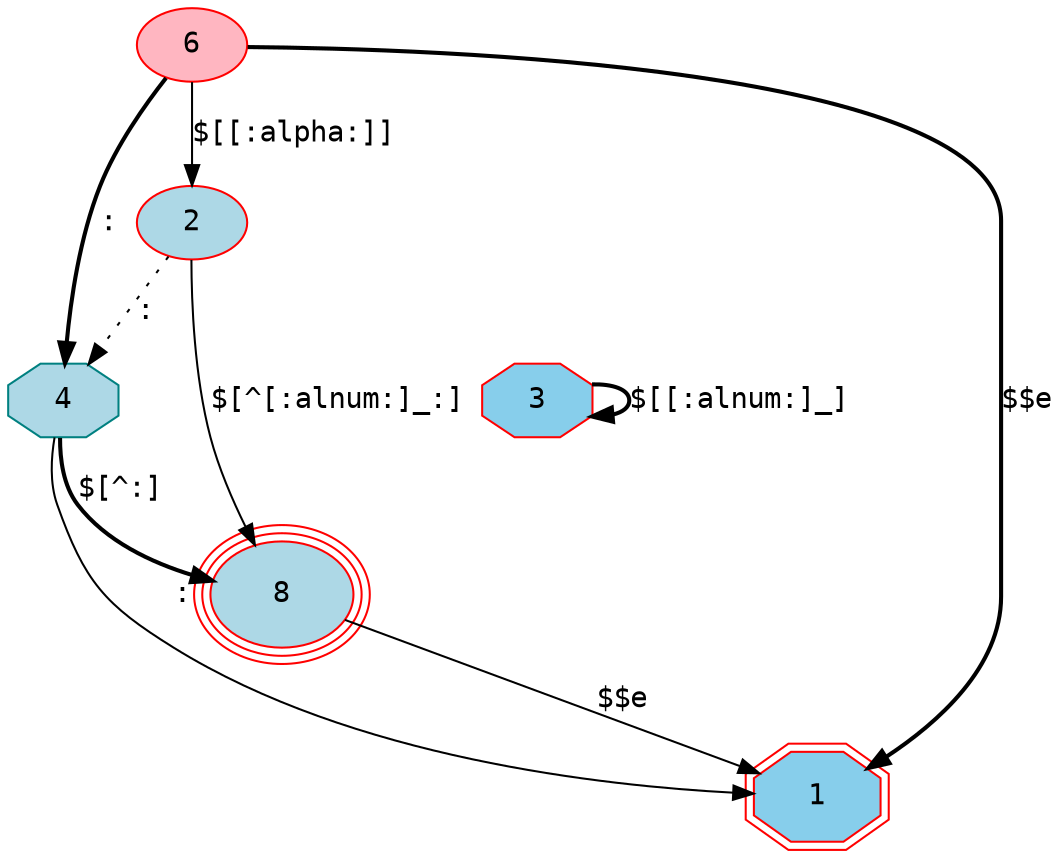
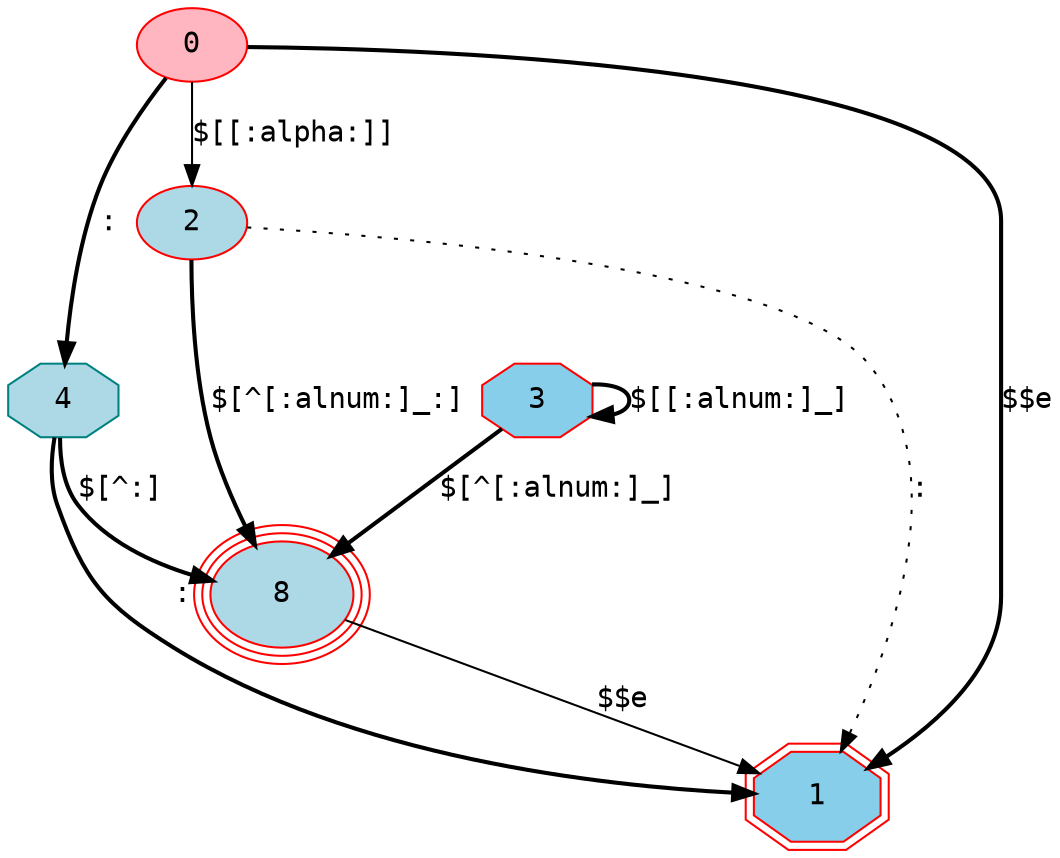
(192, 45) -> (192, 45)
(135, 302) -> (757, 302)
(202, 397) -> (202, 397)
none -> (425, 486)
(321, 717) -> (321, 717)
